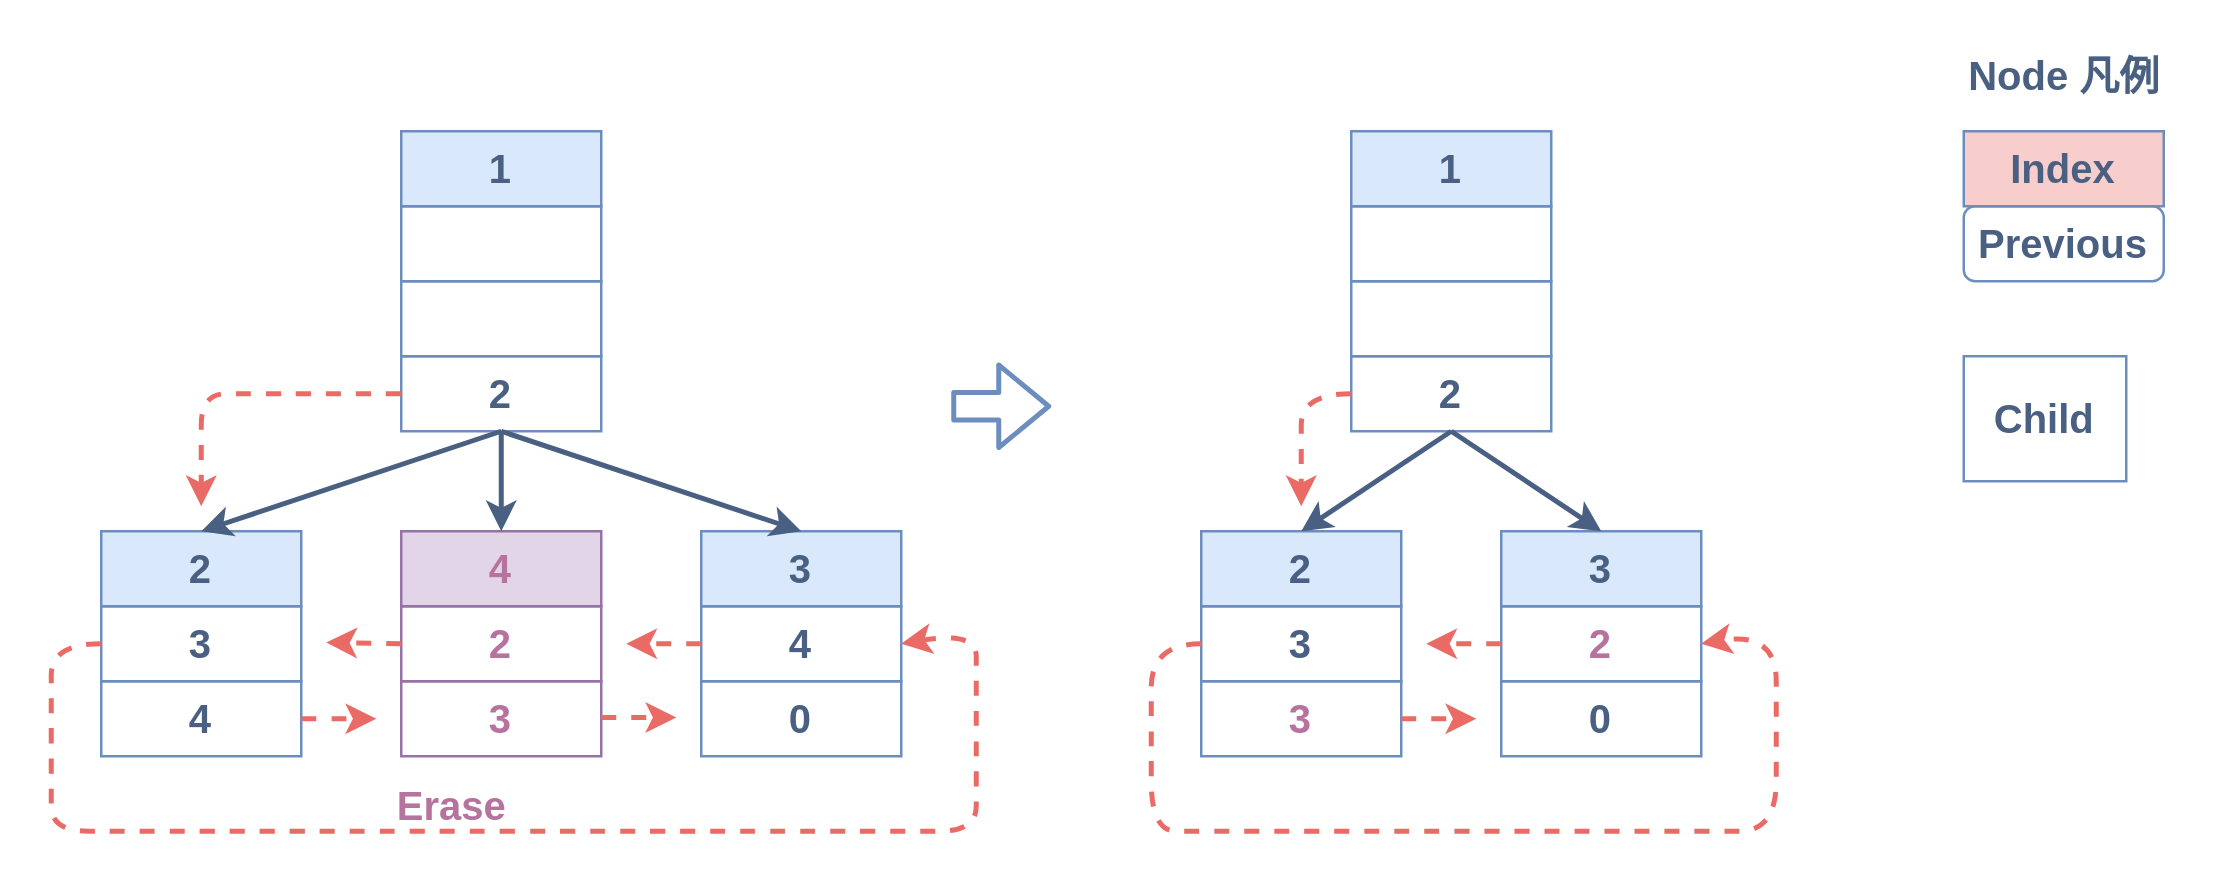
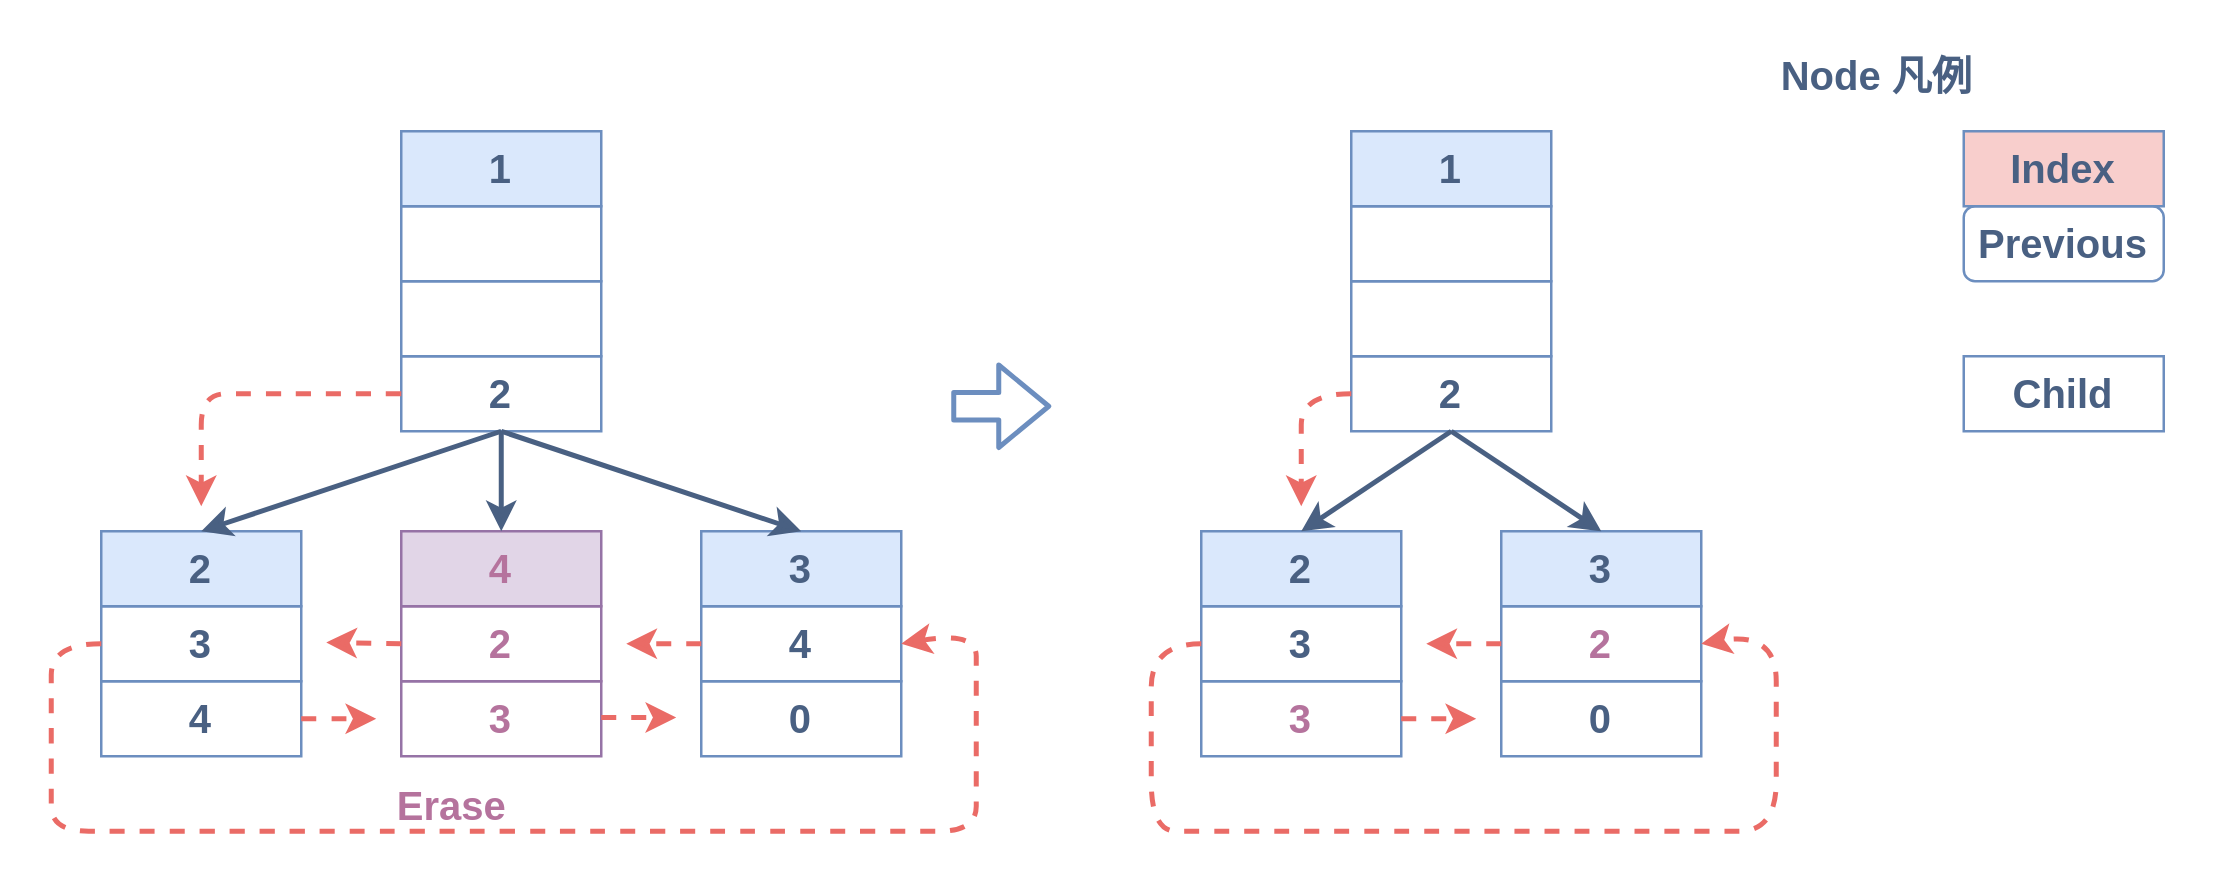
(2064, 76) -> (1876, 76)
(2045, 419) -> (2064, 394)
